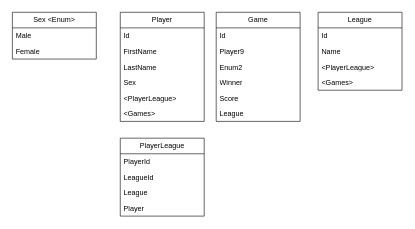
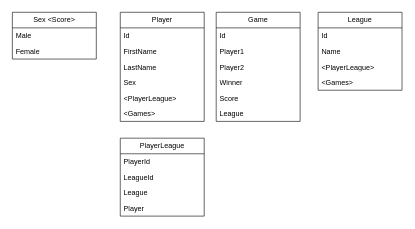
(54, 20) -> (54, 20)
(233, 52) -> (233, 52)
(230, 68) -> (233, 68)
